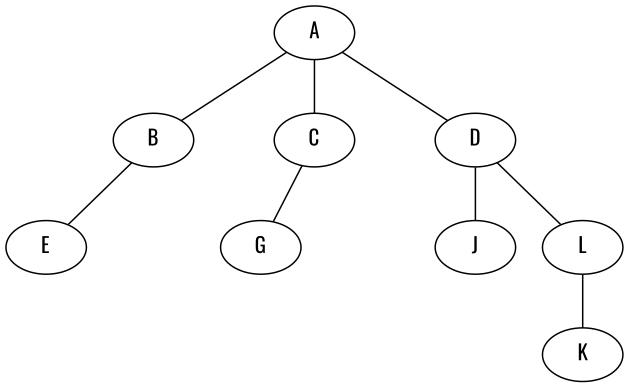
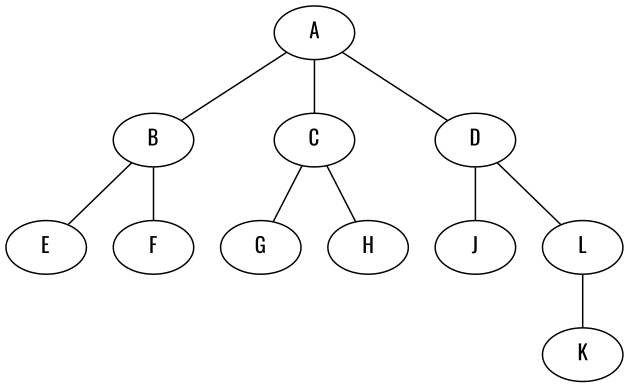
none -> (153, 247)
none -> (368, 247)
